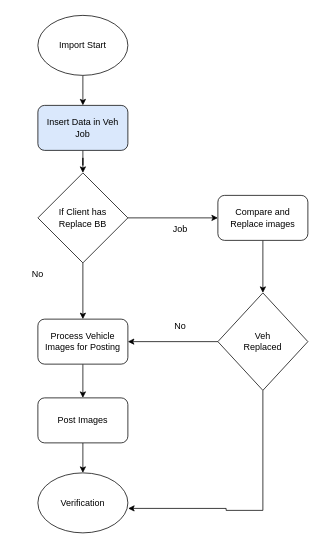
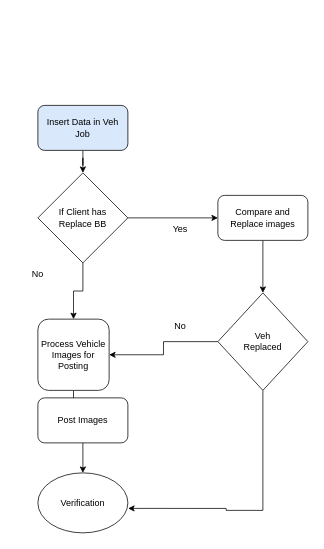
(83, 45) -> none
(83, 99) -> none
(180, 229) -> (180, 229)
(83, 342) -> (74, 355)
